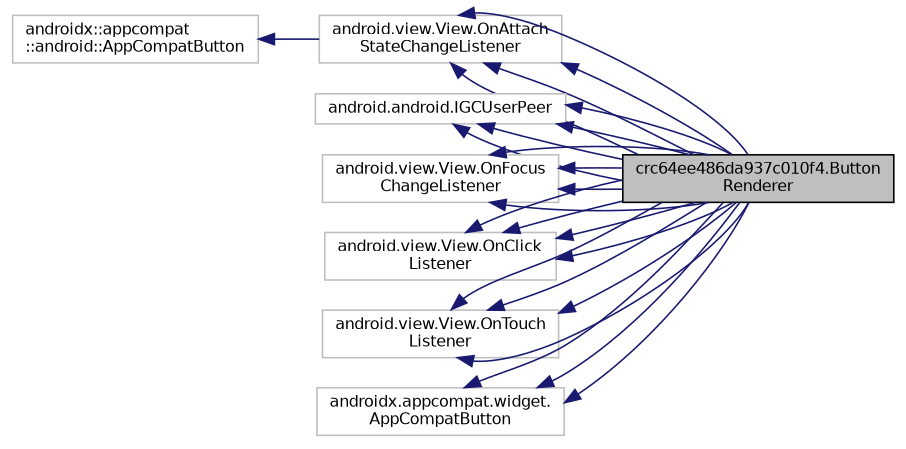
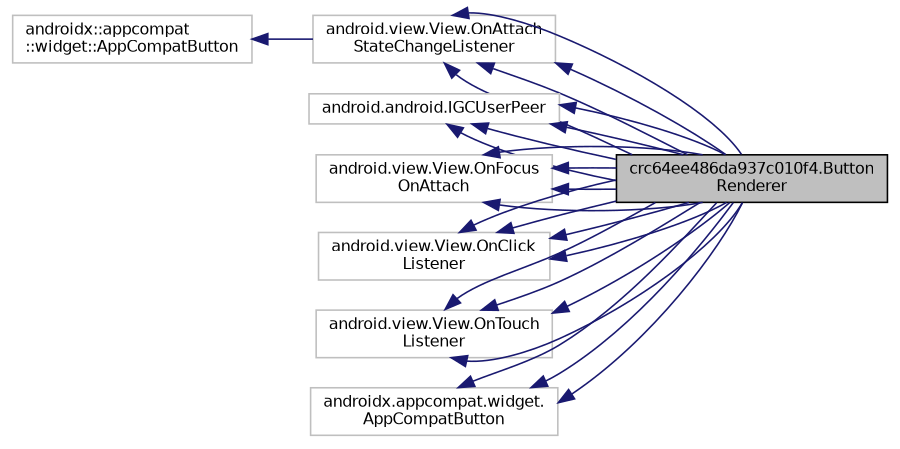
(135, 39) -> (132, 39)
(441, 179) -> (434, 179)
